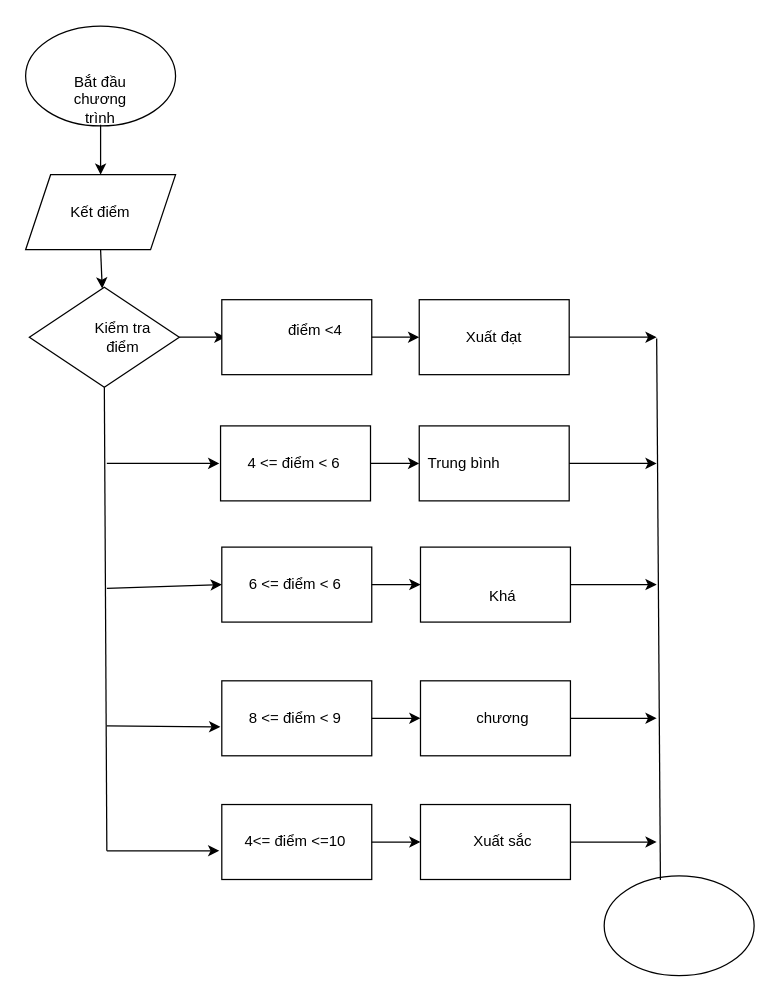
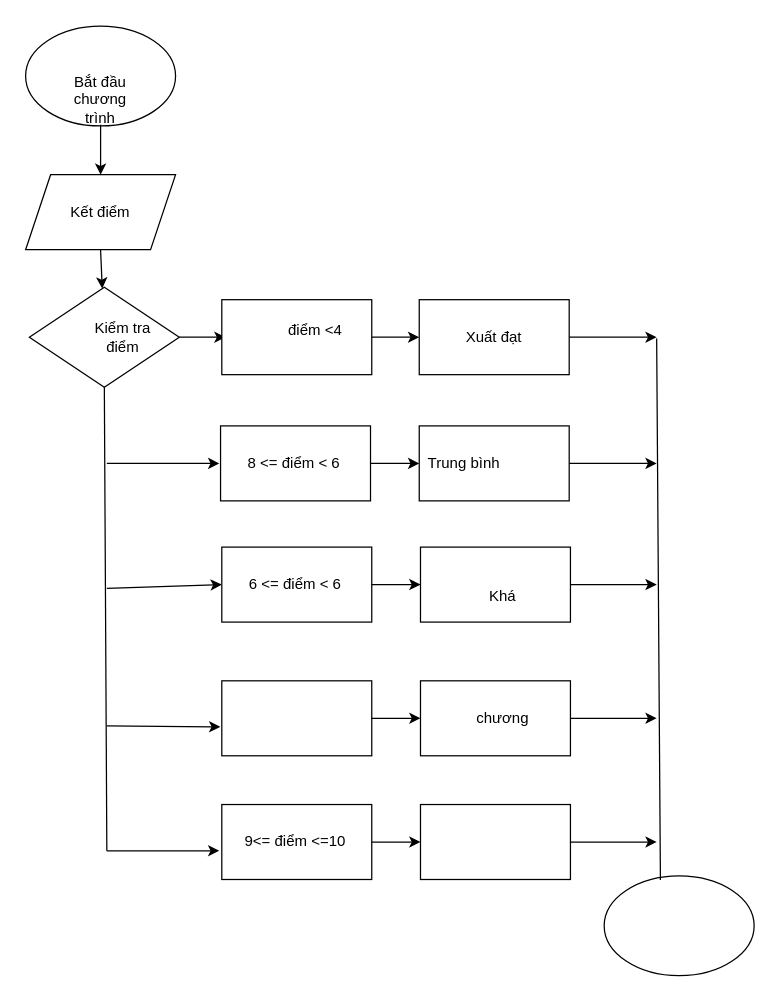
(294, 463) -> (294, 463)
(296, 718) -> none
(296, 842) -> (296, 842)
(503, 842) -> none
